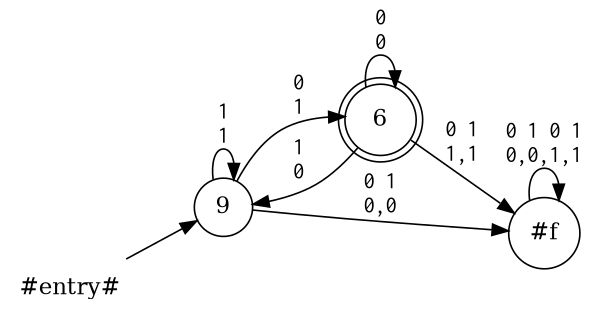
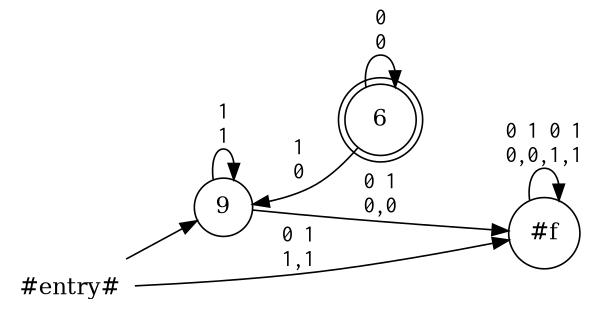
(273, 135) -> none
(456, 172) -> (315, 272)
